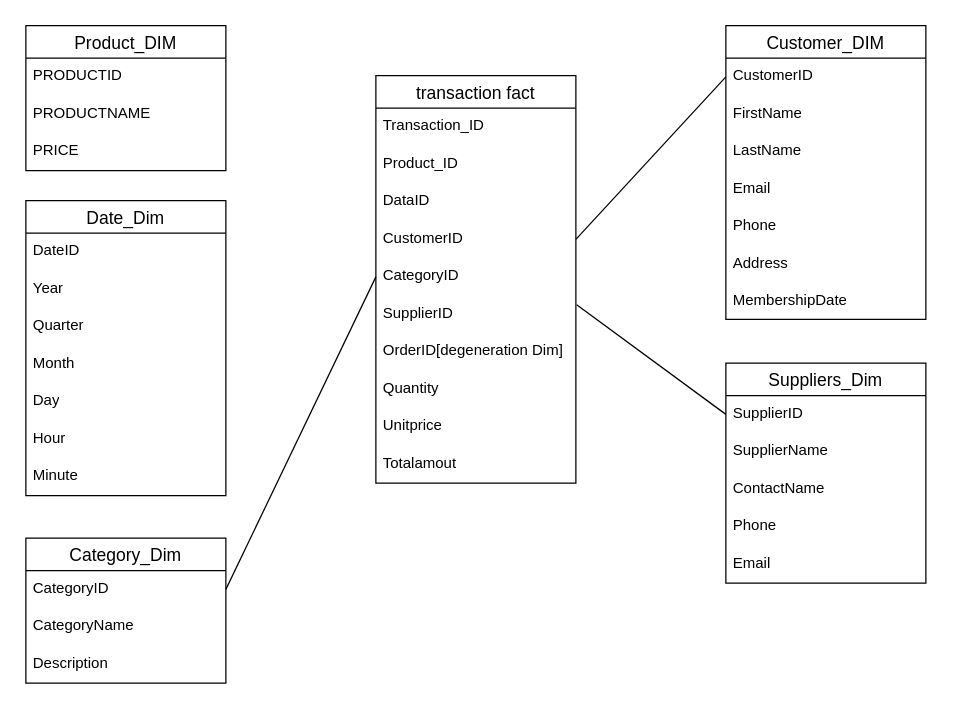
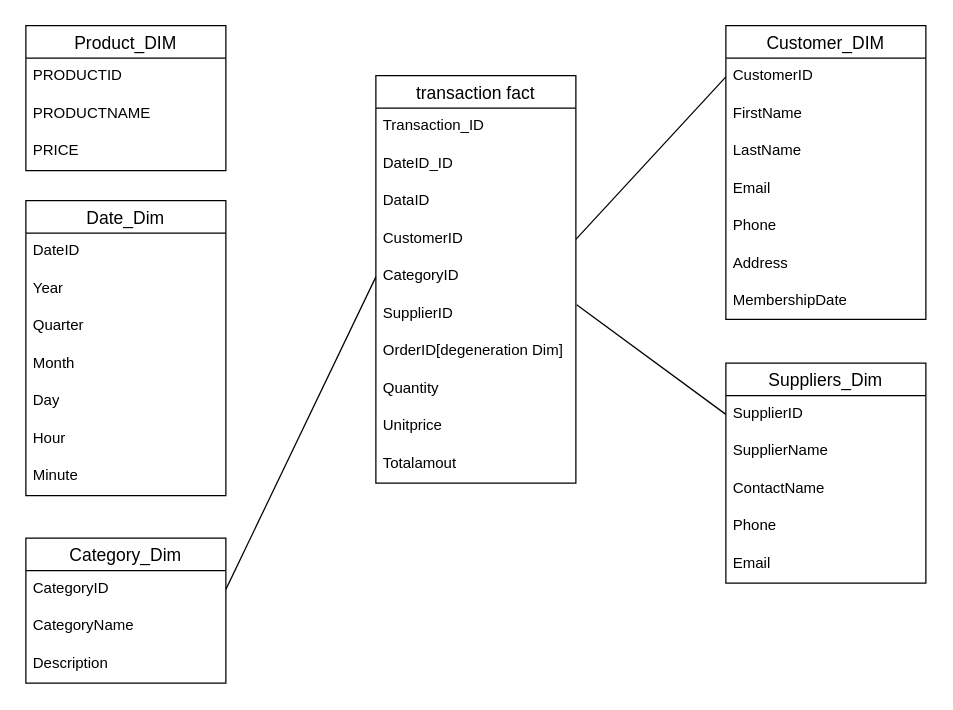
(425, 163) -> (421, 163)
